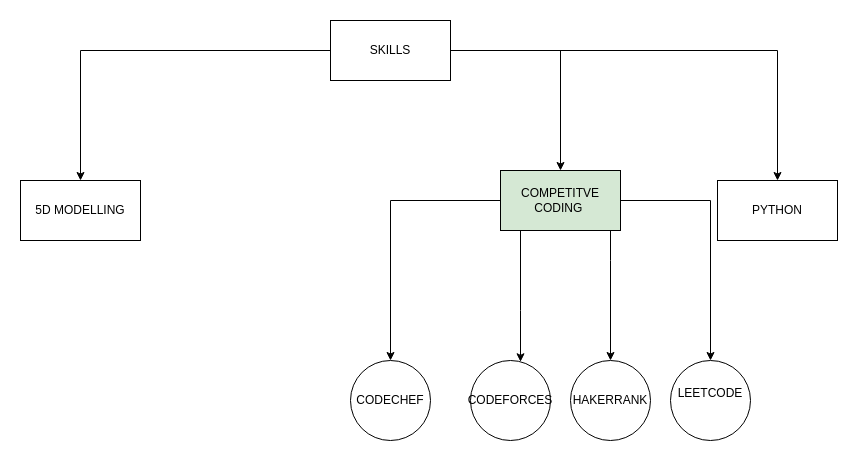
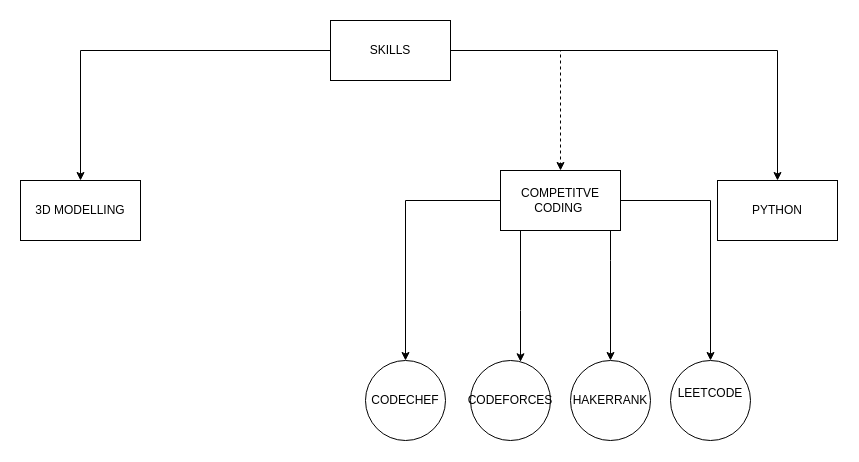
(561, 108) -> (561, 108)
(561, 201) -> (561, 201)
(81, 211) -> (81, 211)
(391, 401) -> (406, 401)
